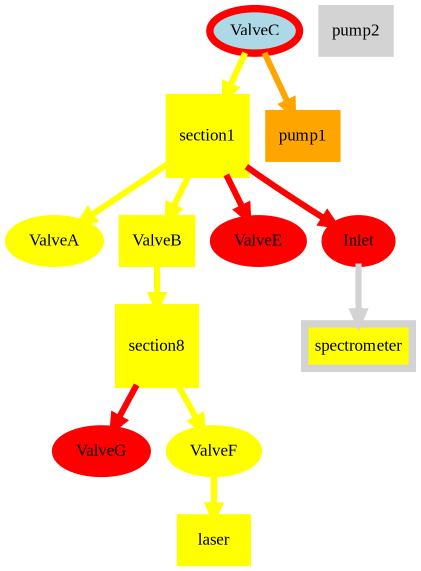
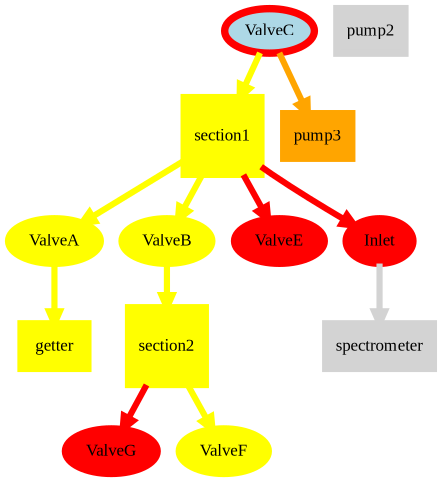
(303, 136) -> (318, 136)
(157, 241) -> (167, 241)
none -> (54, 346)
(157, 346) -> (167, 346)
(359, 346) -> (380, 346)
(214, 540) -> none
